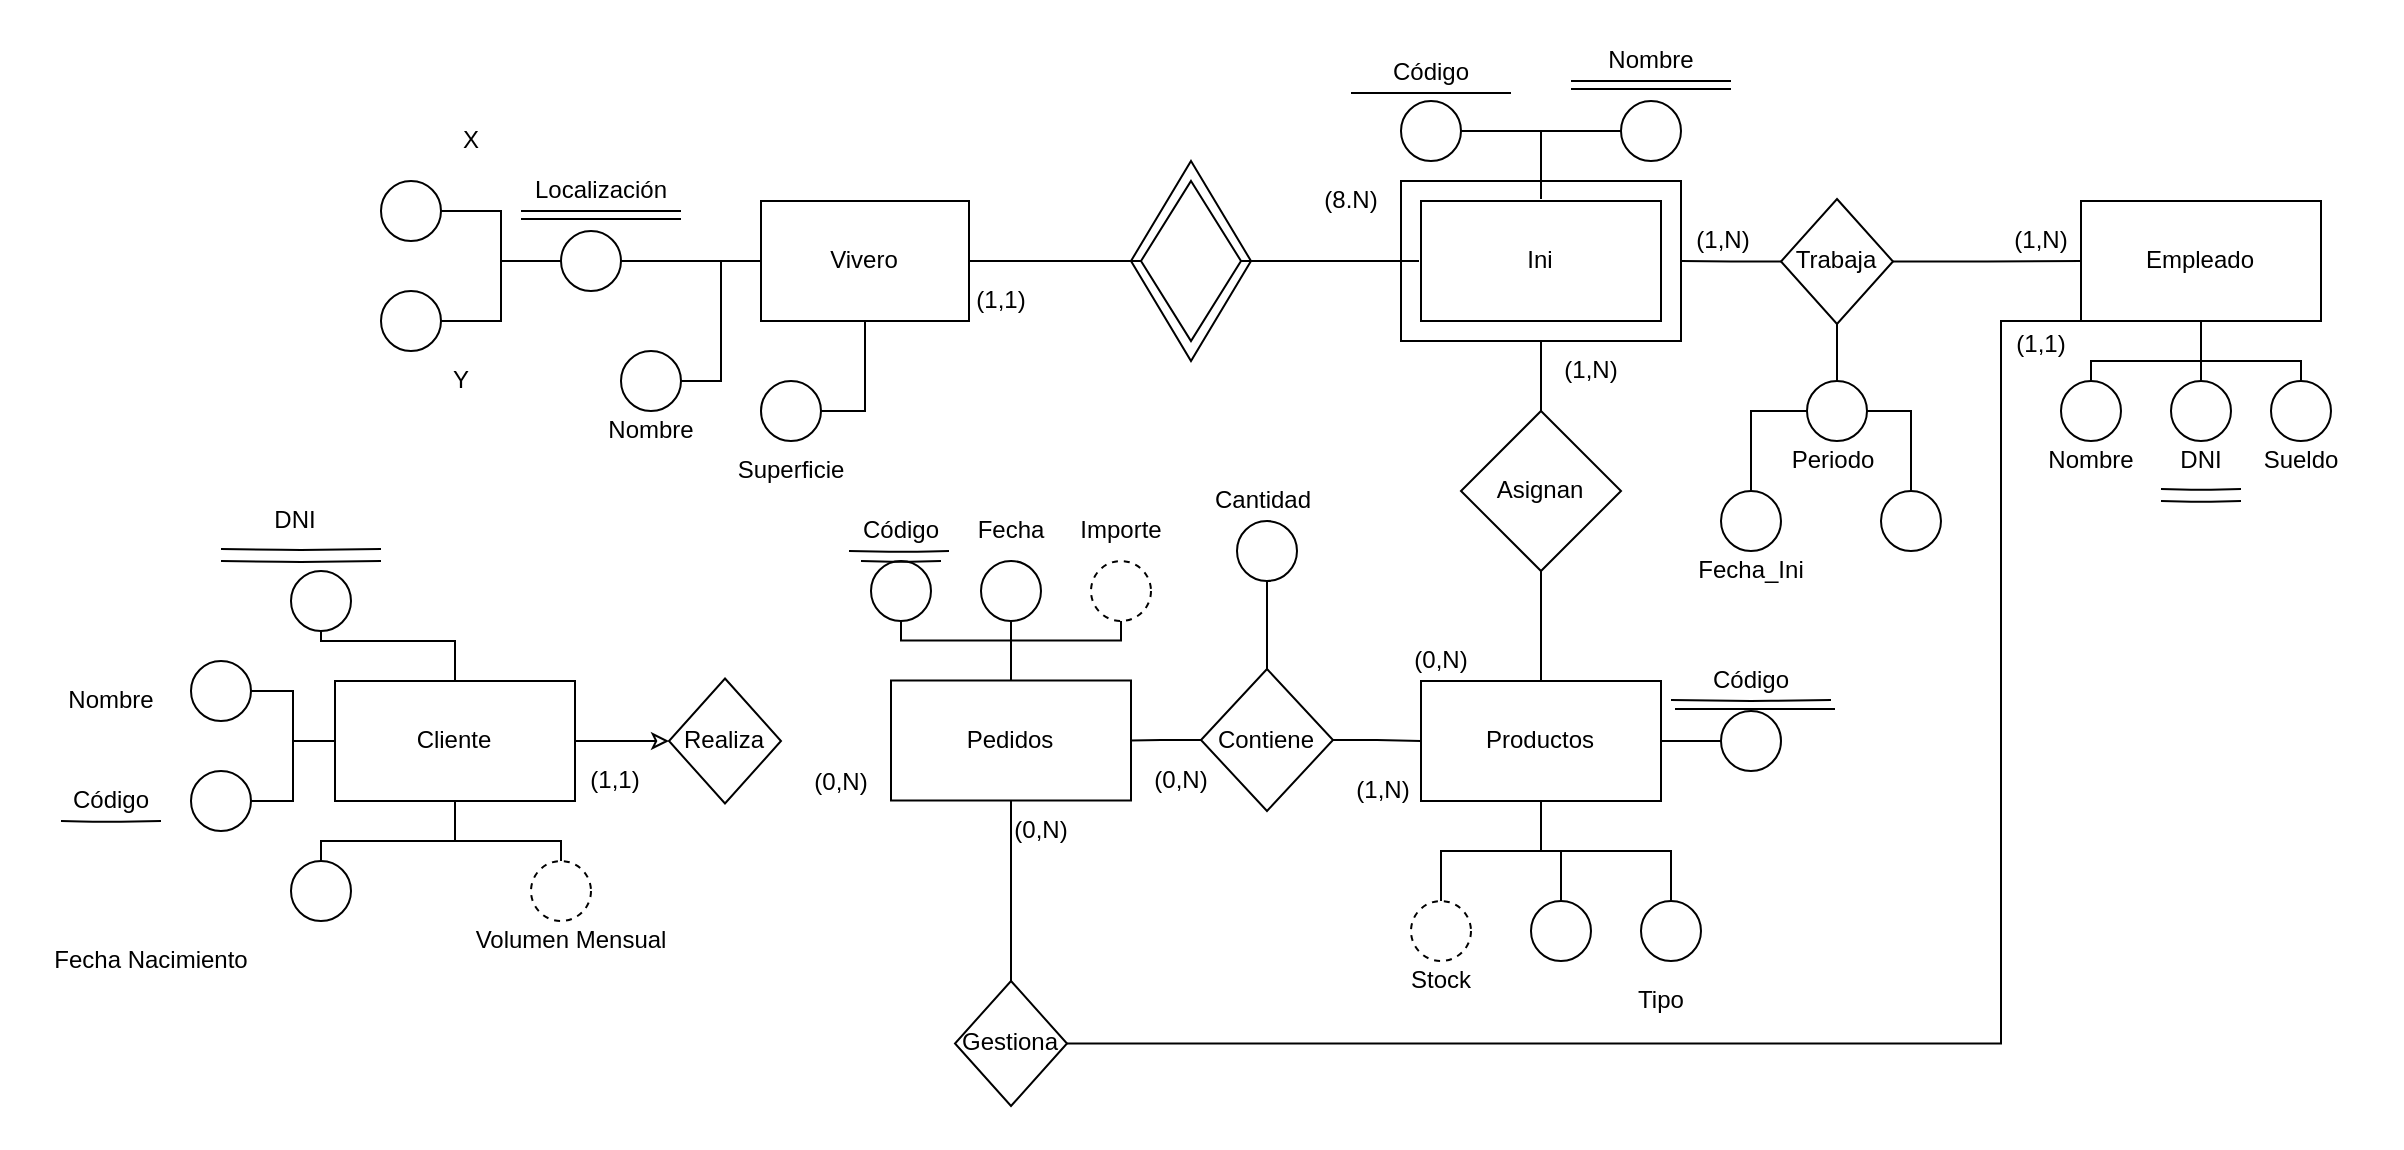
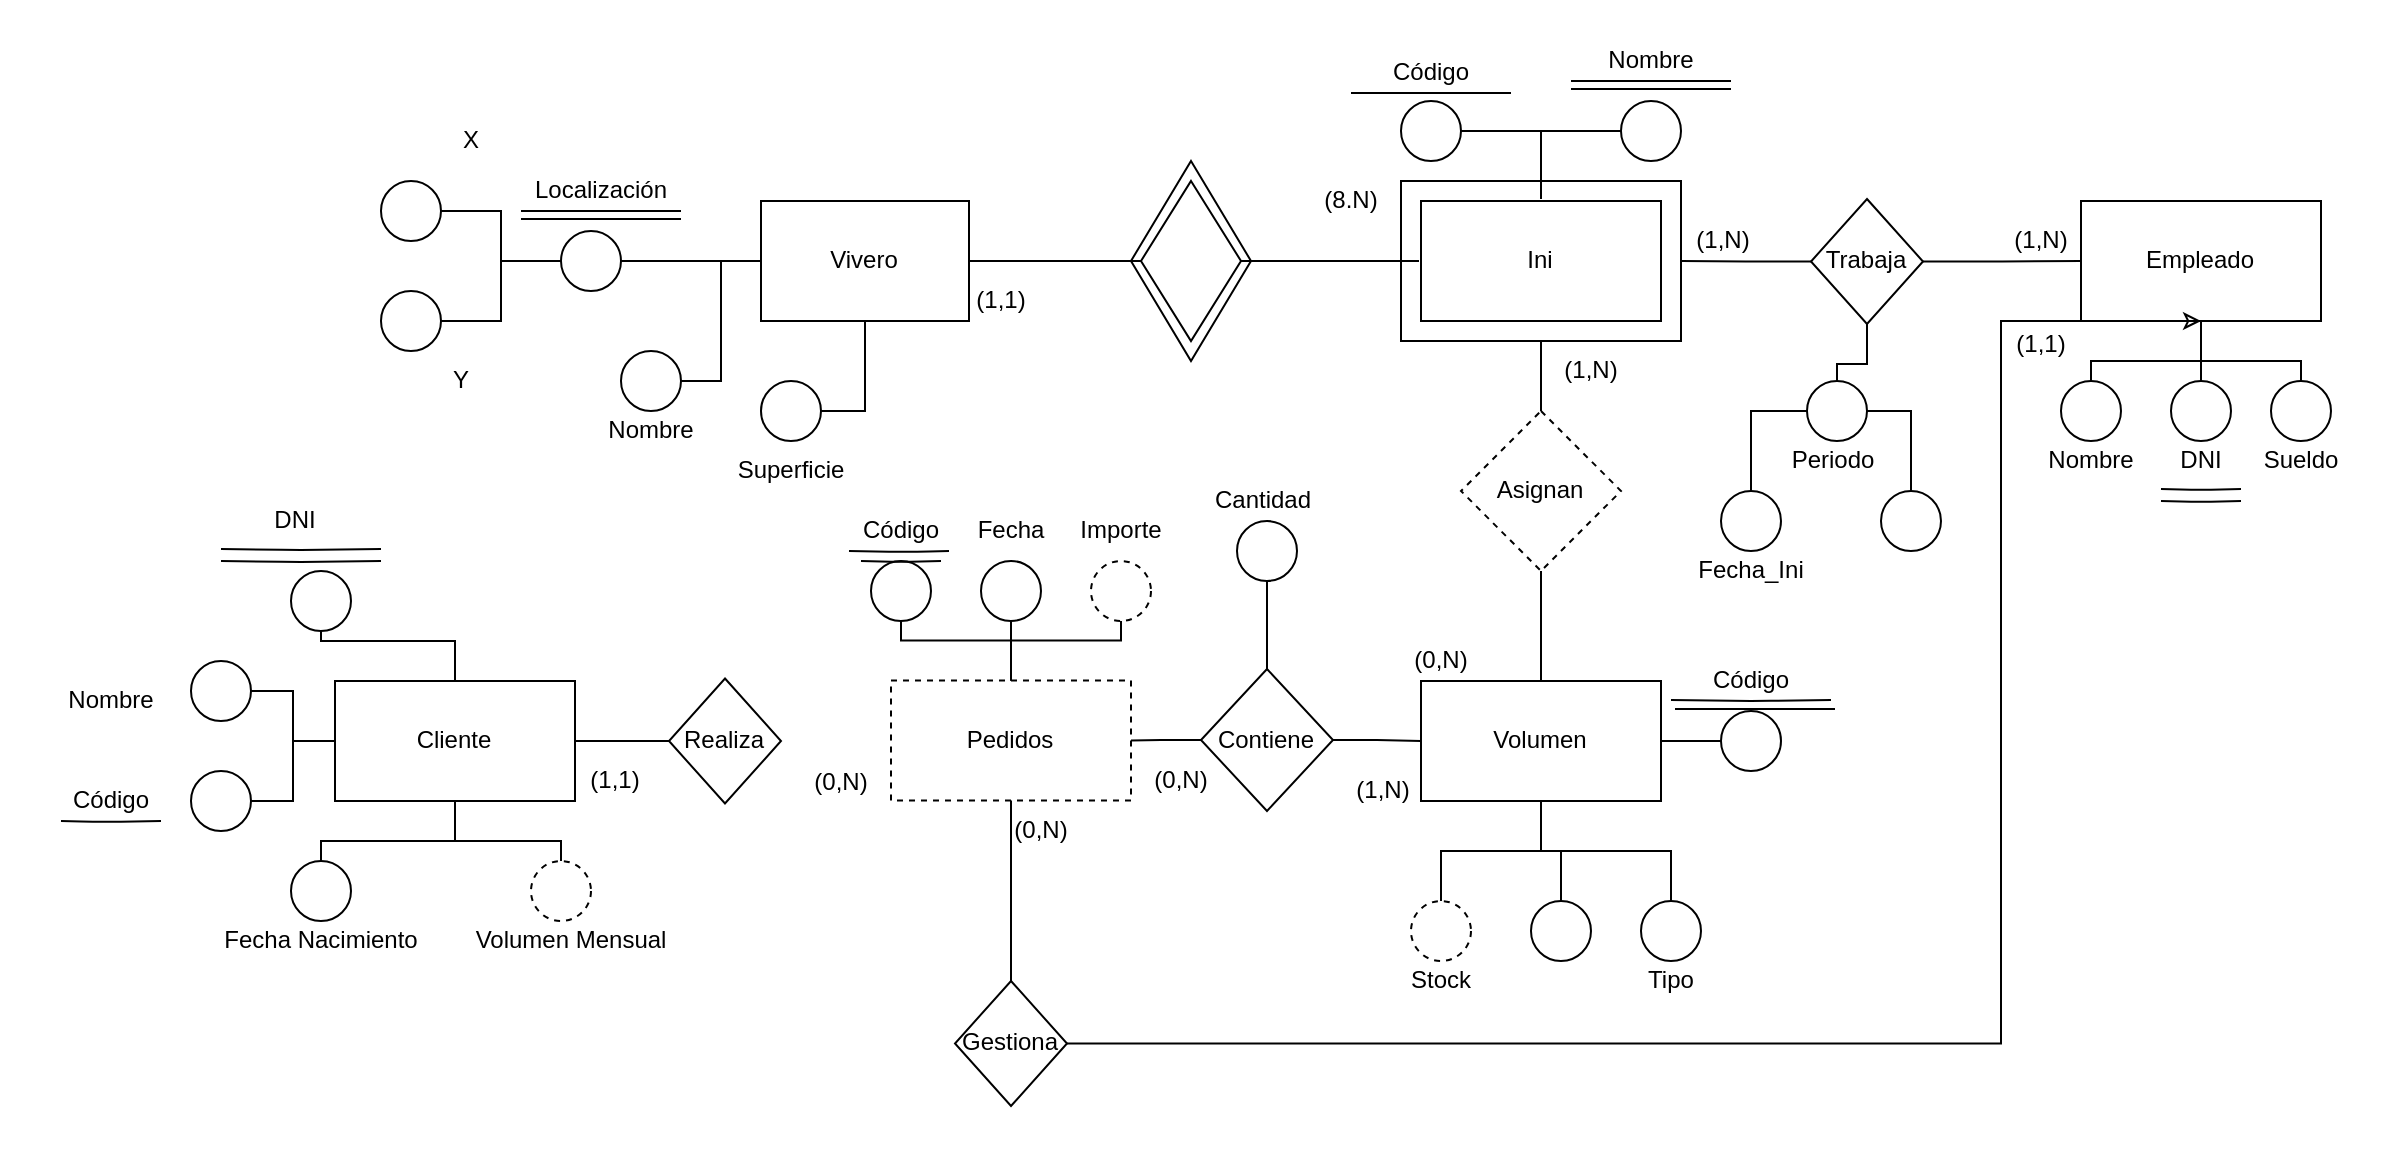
(1837, 262) -> (1867, 262)
(2191, 321) -> (2186, 321)
(1541, 491) -> (1541, 491)
(654, 741) -> (659, 741)
(1011, 741) -> (1011, 741)
(1541, 741) -> (1541, 741)
(151, 961) -> (321, 941)
(1661, 1001) -> (1671, 981)
